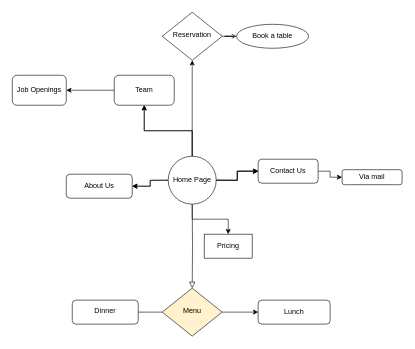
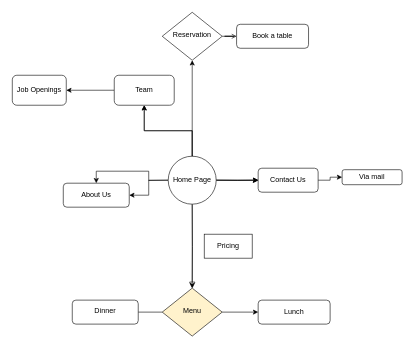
(273, 36) -> (273, 36)
(288, 171) -> (288, 180)
(99, 186) -> (96, 195)
(228, 228) -> (192, 283)
